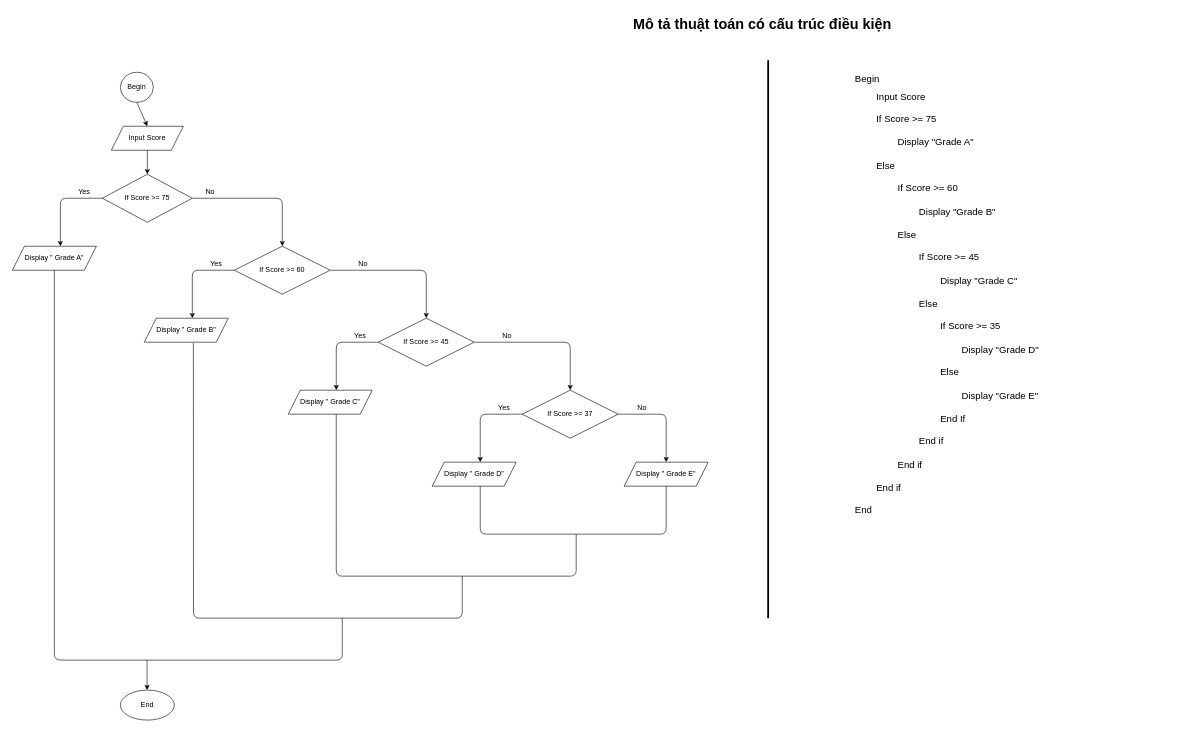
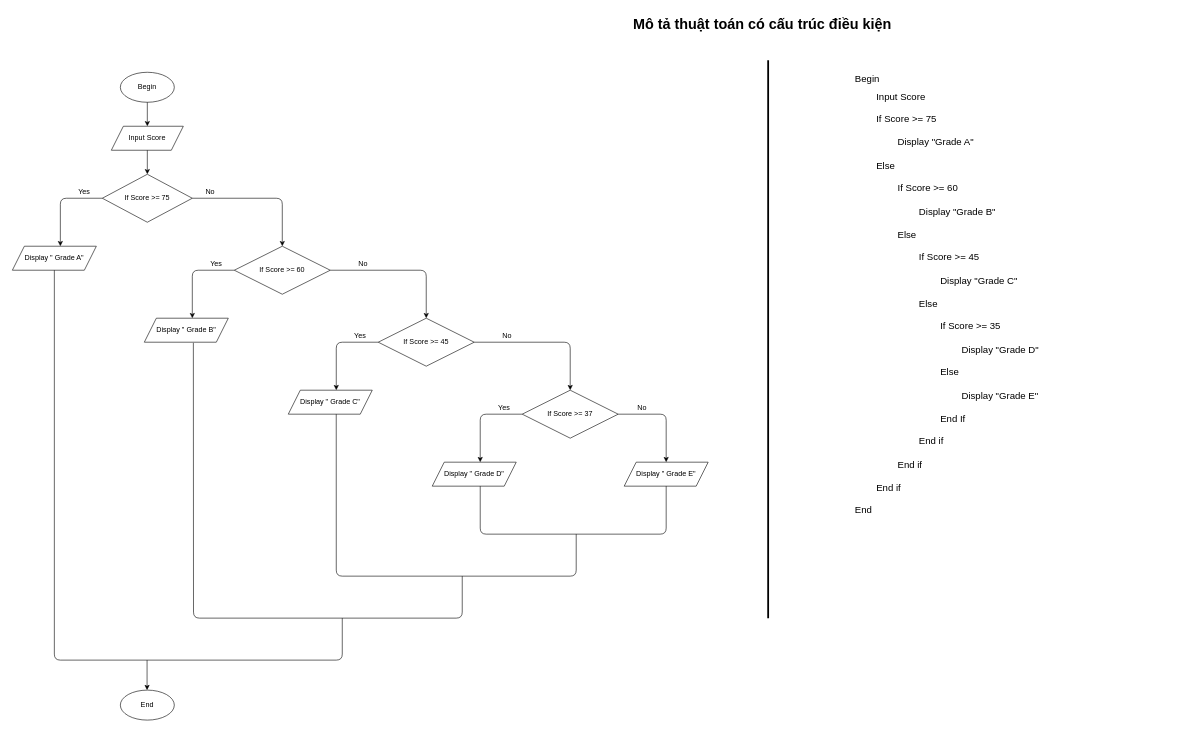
(137, 87) -> (147, 87)
